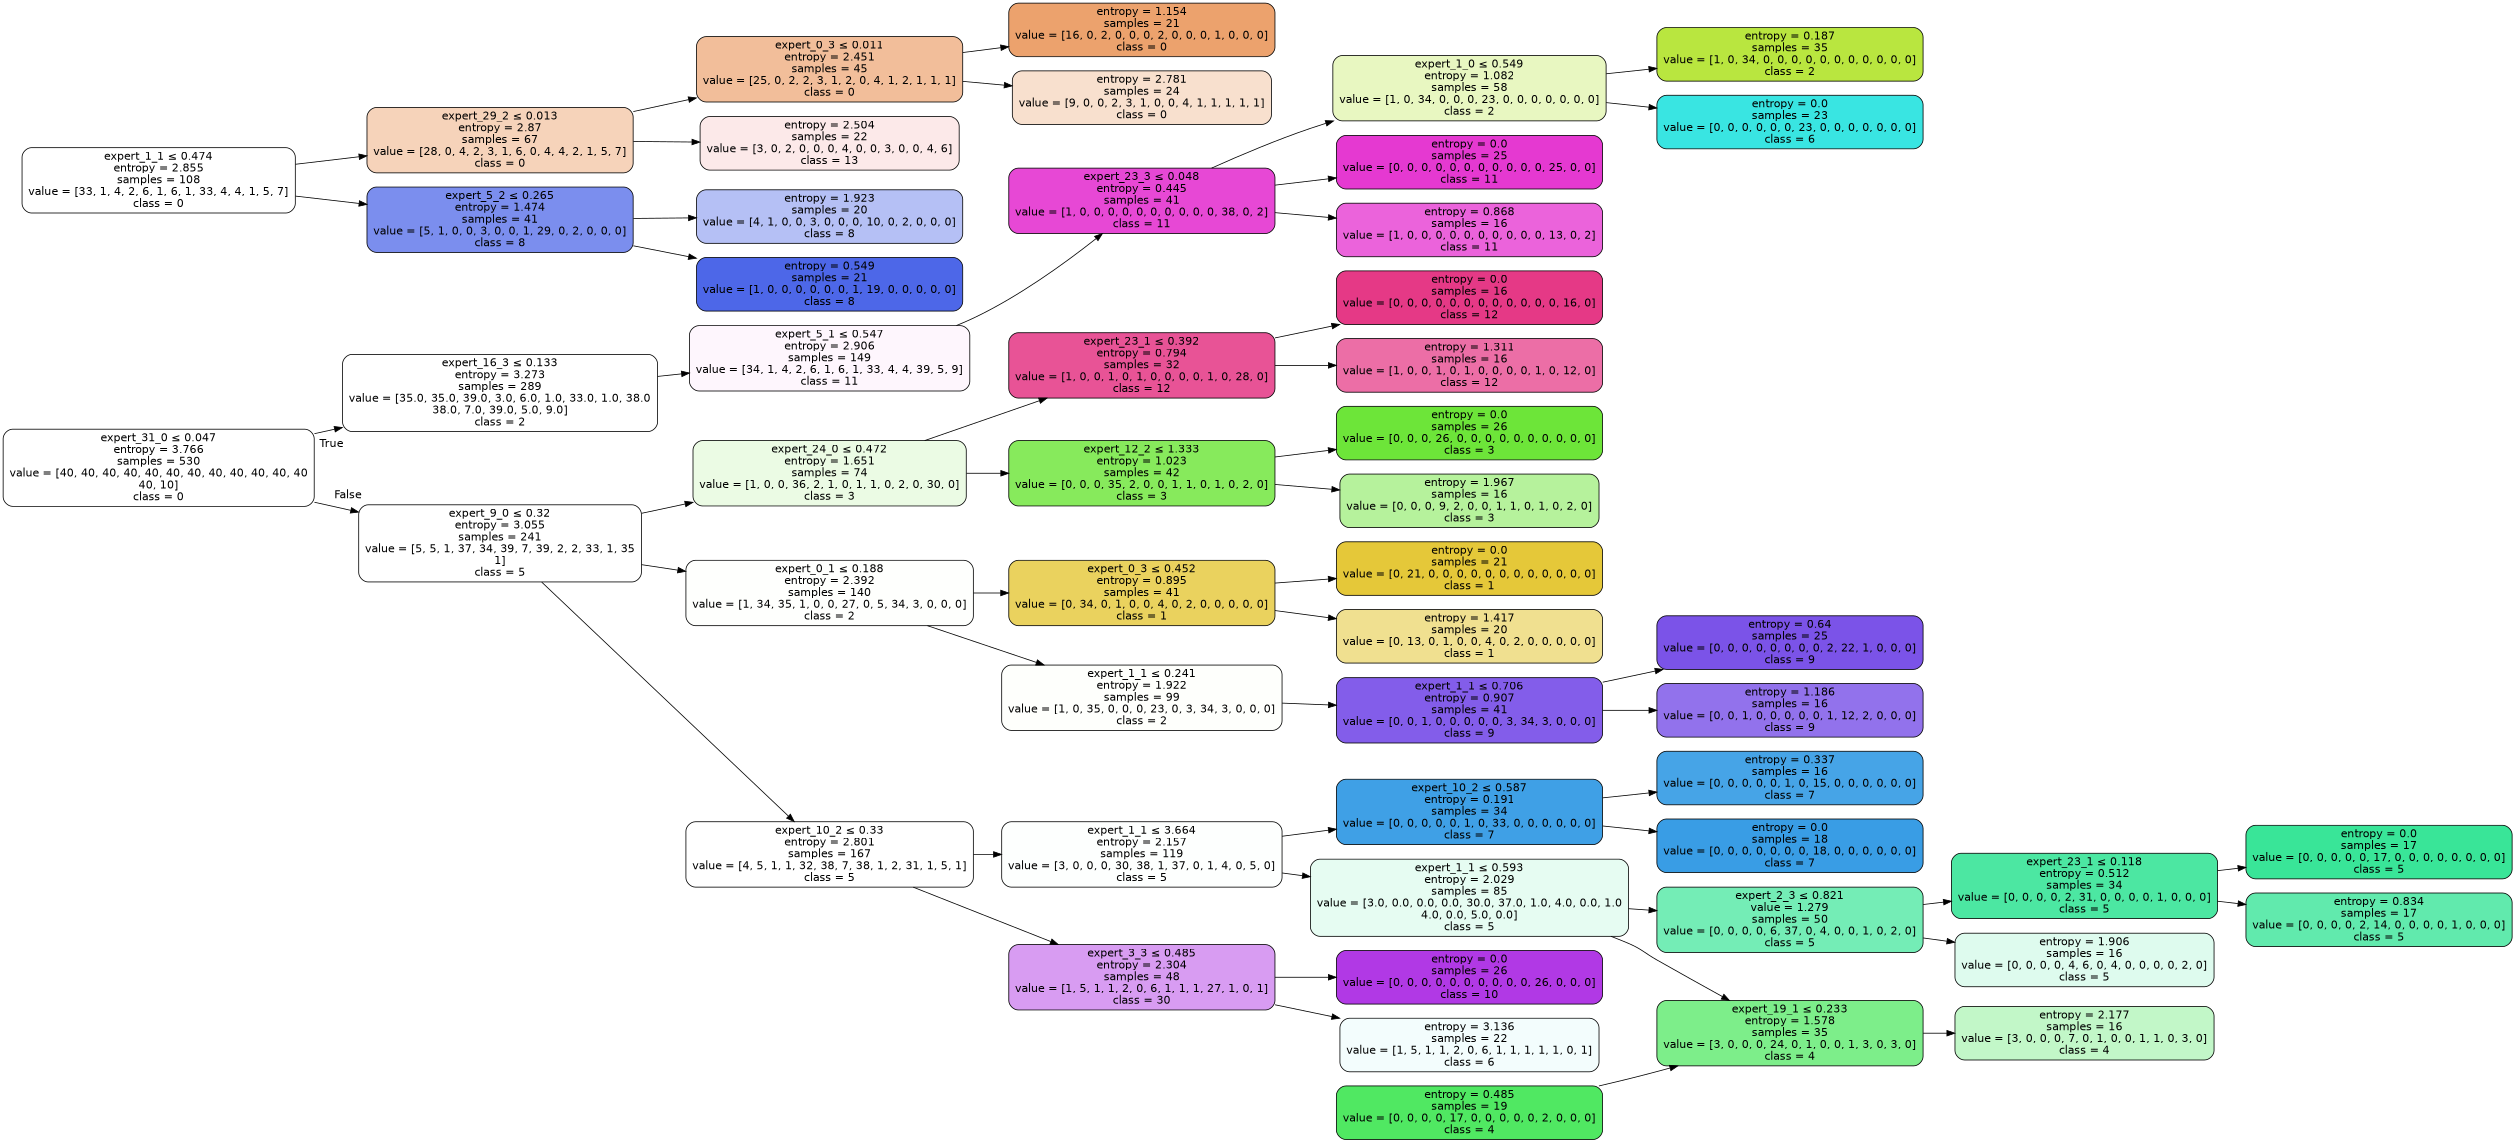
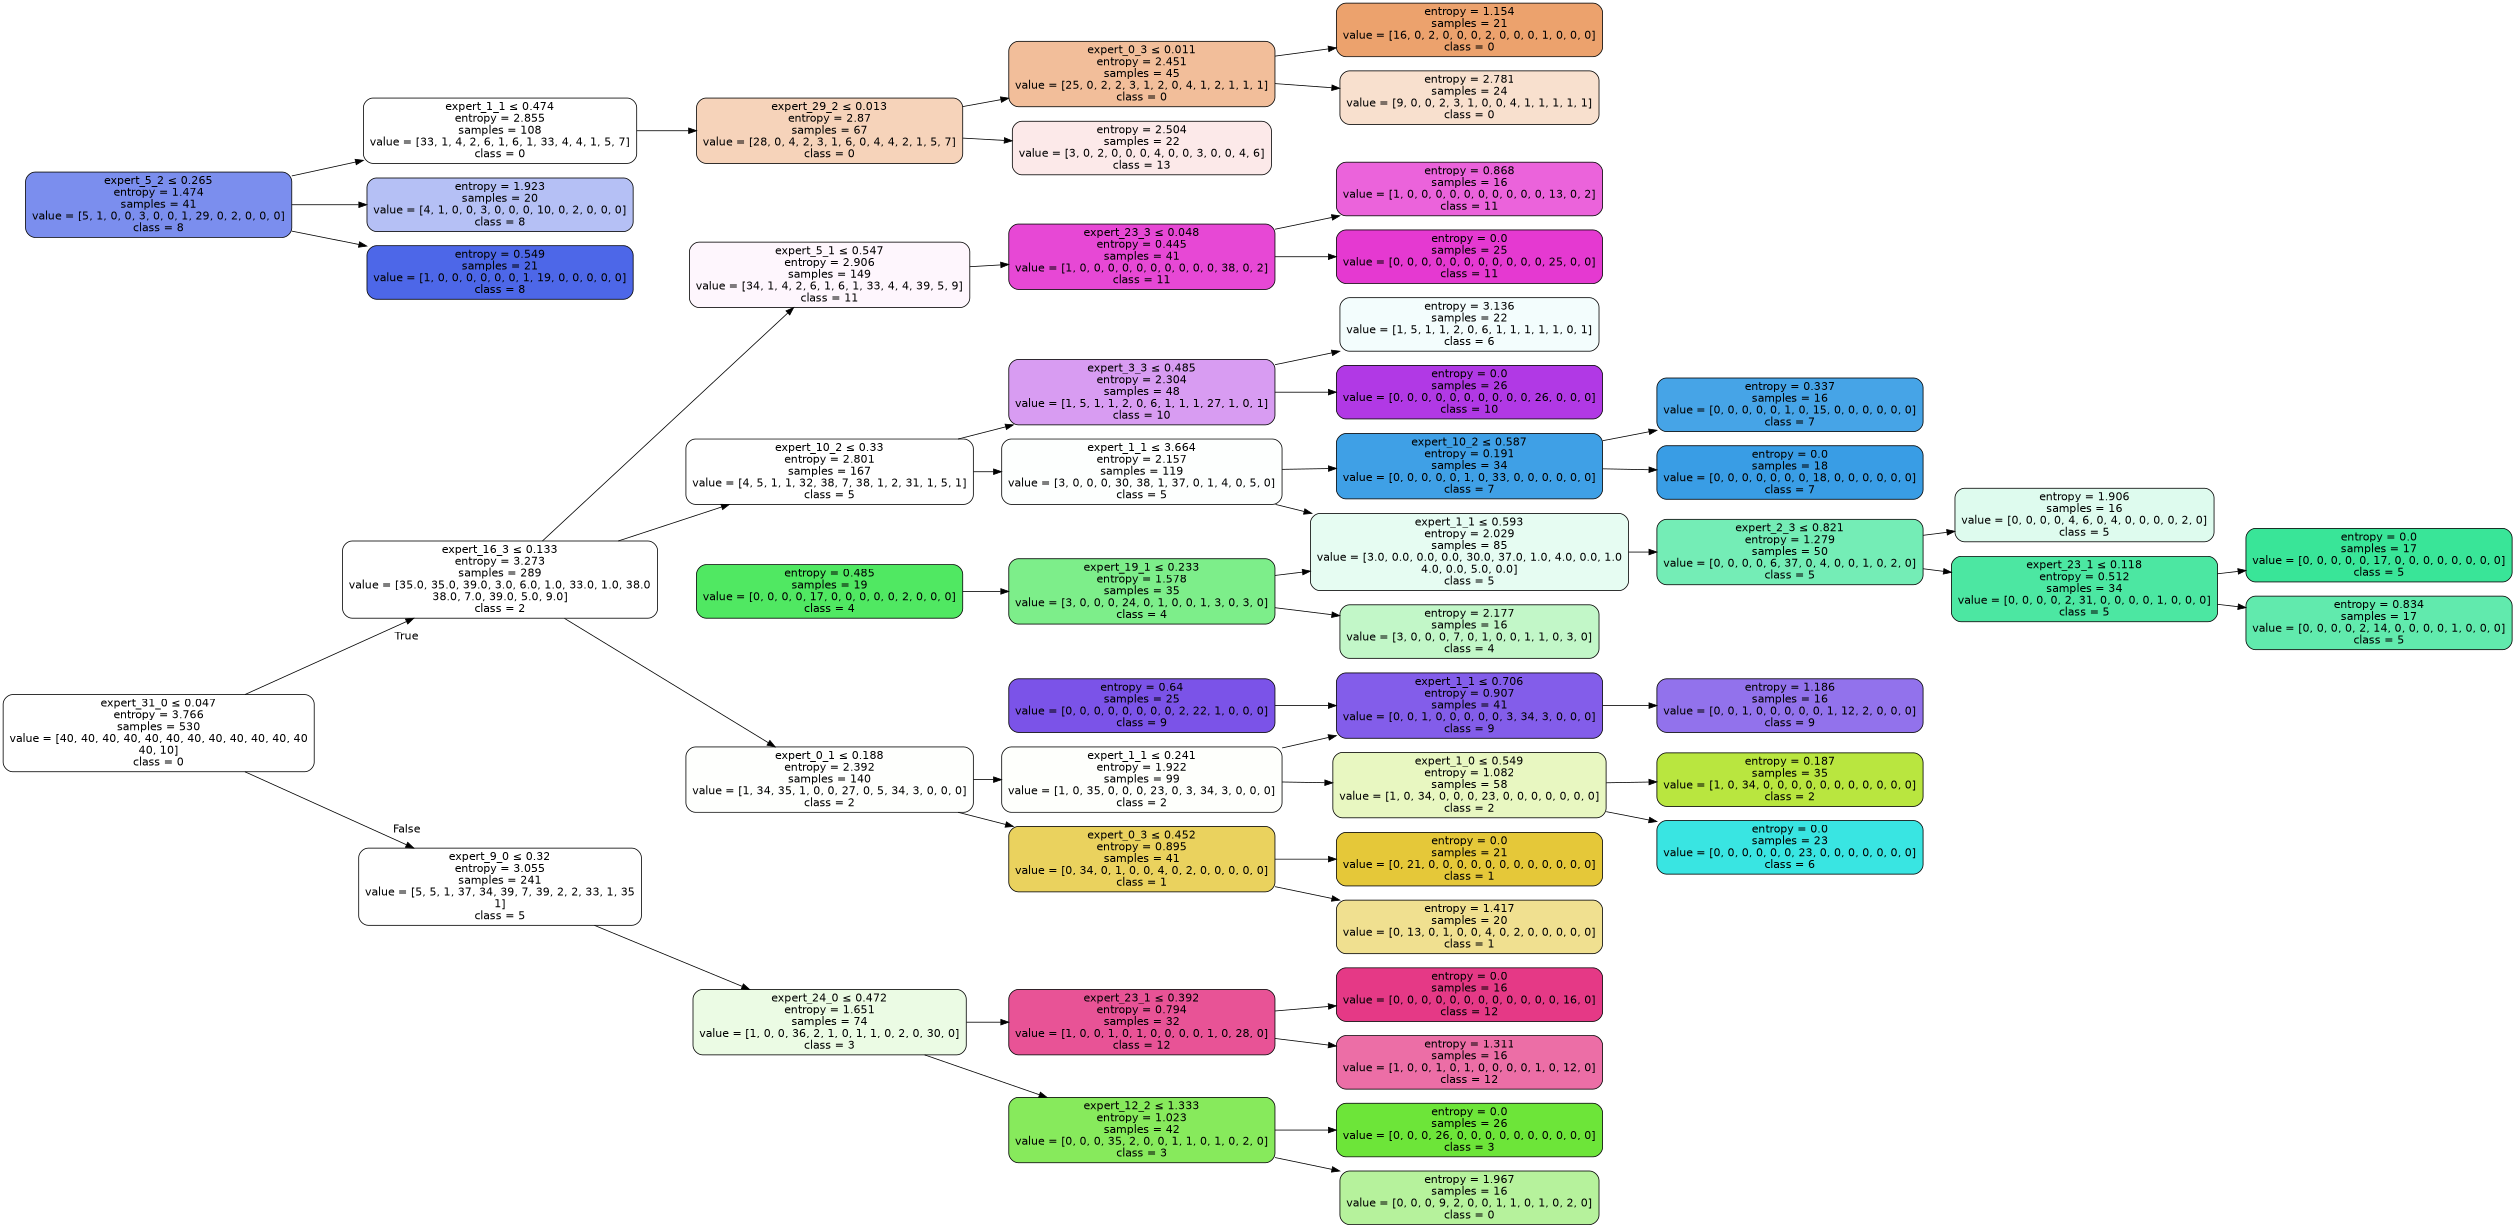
(1268, 144) -> (1303, 782)
(327, 200) -> (324, 169)
(1469, 518) -> (1469, 1215)
(660, 567) -> (666, 681)
(1629, 677) -> (1302, 706)
(665, 699) -> (670, 524)
(1790, 908) -> (1790, 540)
(1667, 966) -> (1289, 574)
(1142, 1001) -> (1142, 415)
